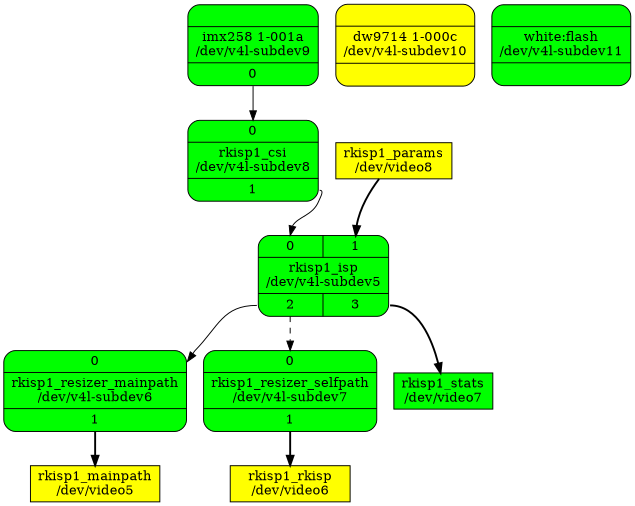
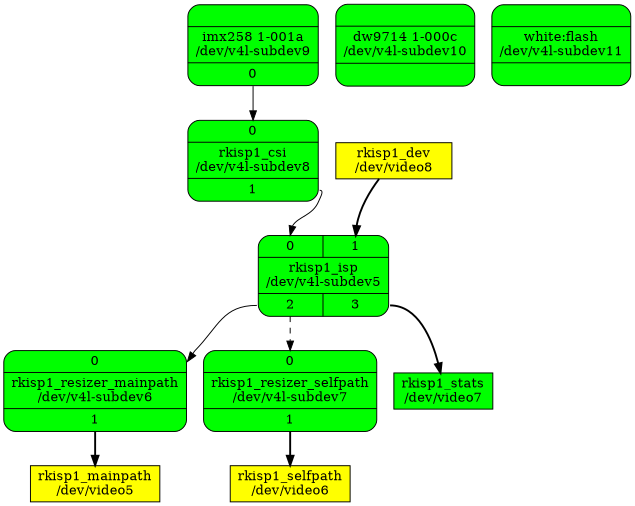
(405, 45) -> (405, 45)
(394, 161) -> (394, 161)
(290, 484) -> (290, 484)
